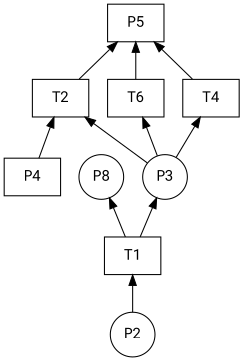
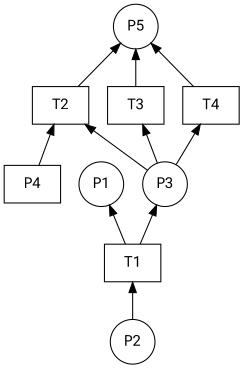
(136, 23) -> (136, 27)
(136, 98) -> (136, 105)
(101, 177) -> (101, 184)
